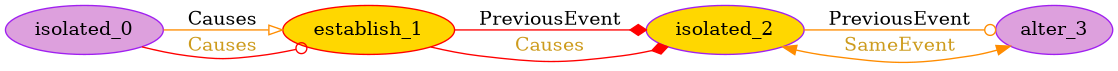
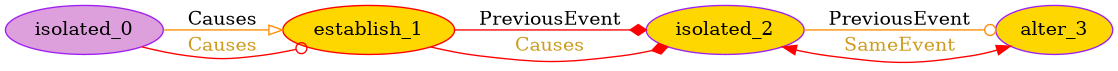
(1054, 30) -> (1054, 30)
(897, 62) -> (897, 62)
